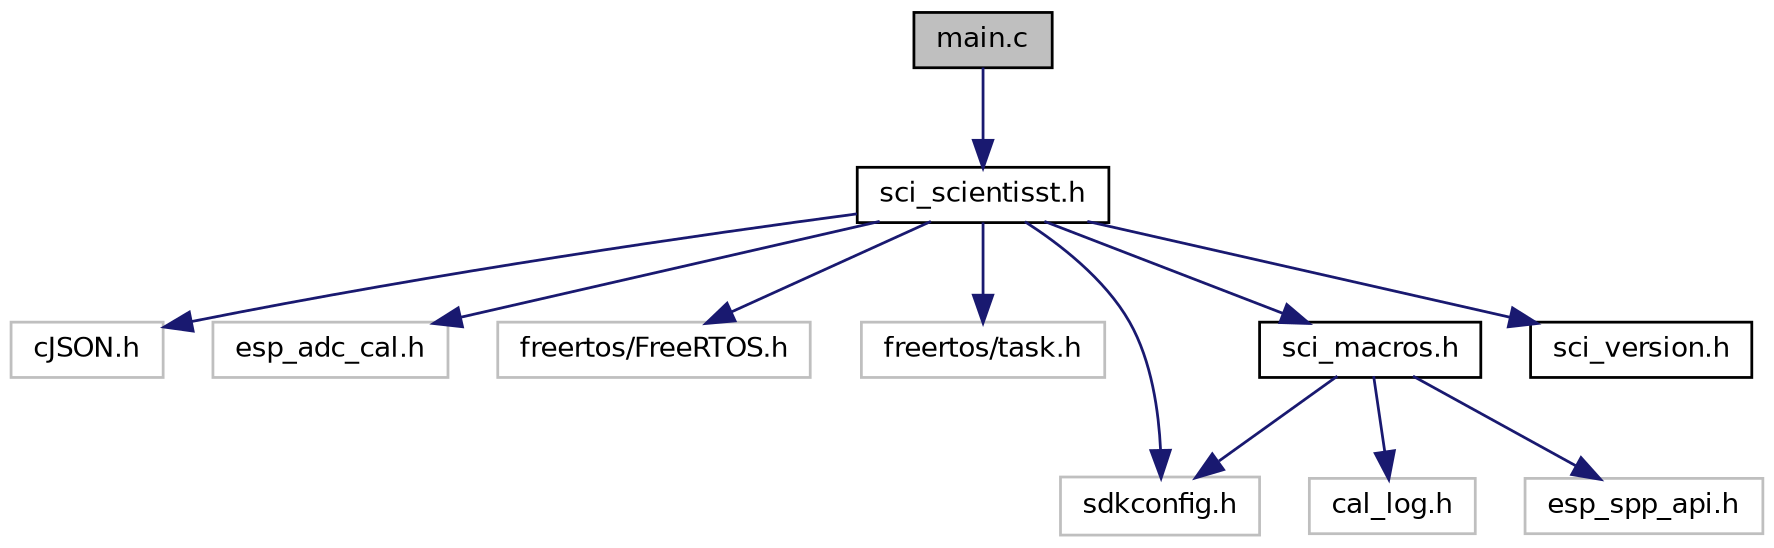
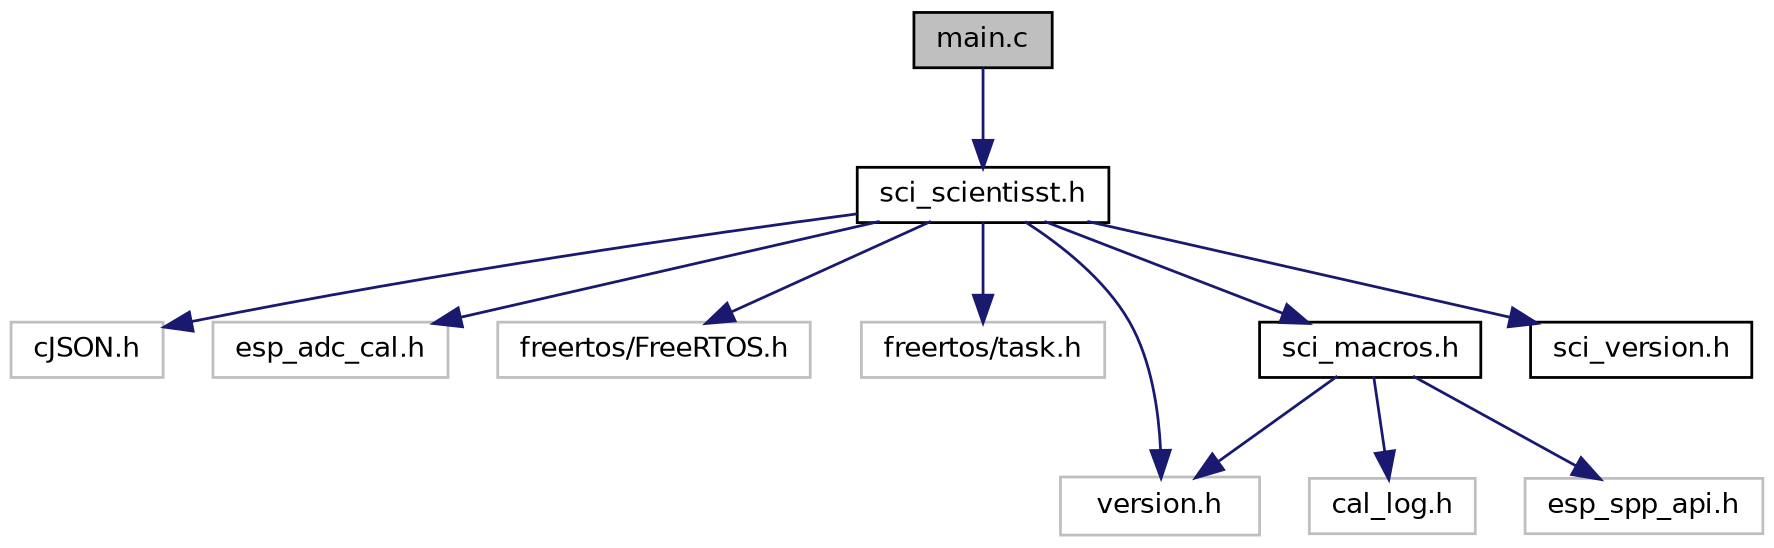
(1160, 506) -> (1160, 506)
